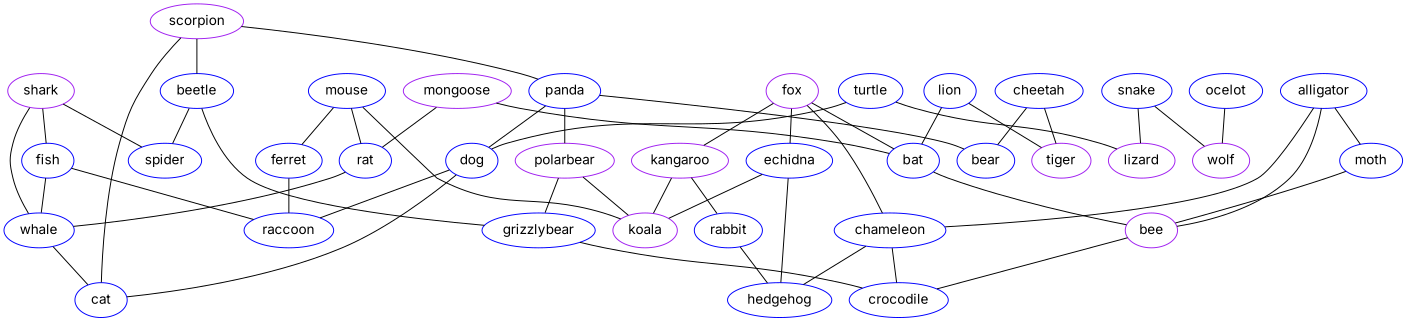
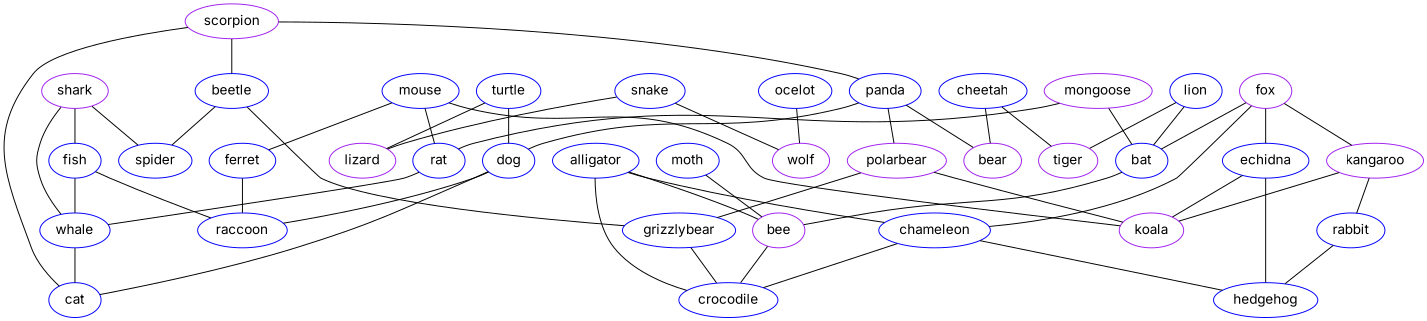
(1348, 126) -> (618, 252)
(986, 161) -> (993, 161)
